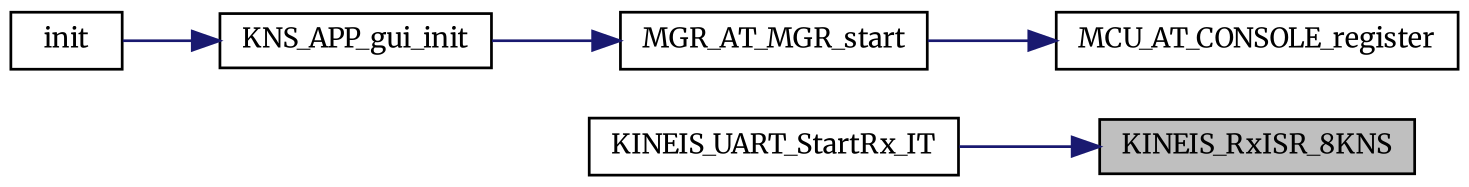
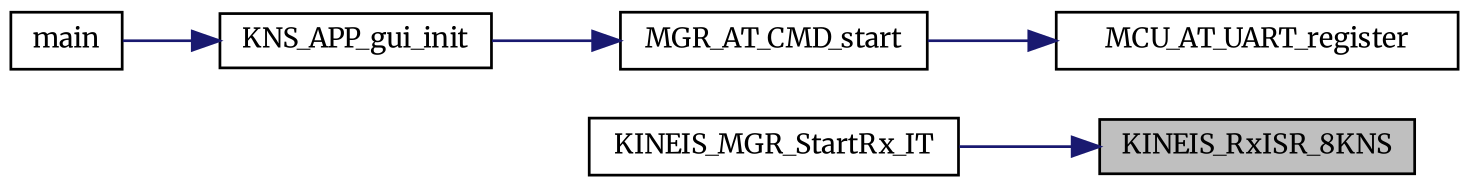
(67, 41) -> (67, 41)
(774, 41) -> (774, 41)
(1257, 41) -> (1257, 41)
(774, 147) -> (774, 147)
